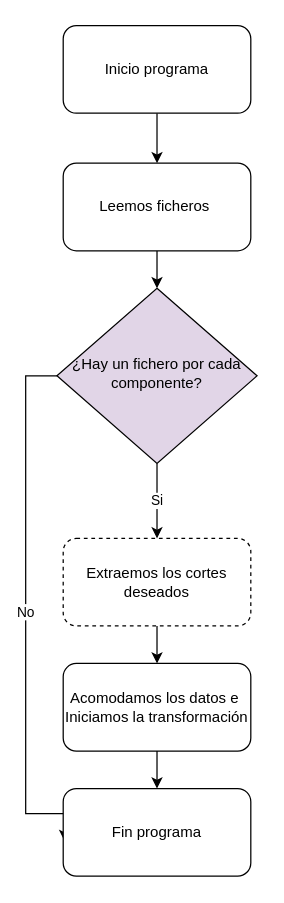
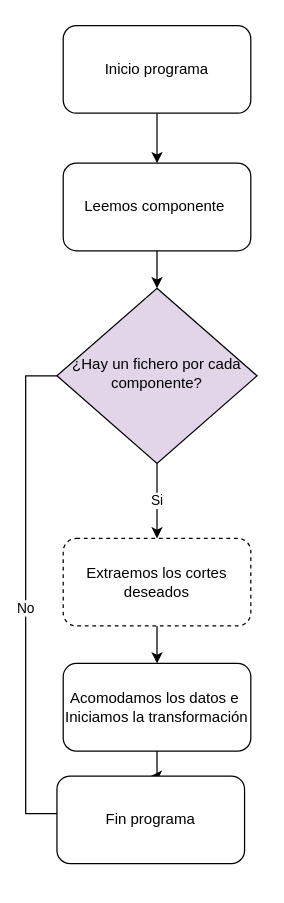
(157, 207) -> (157, 207)
(157, 832) -> (151, 819)
